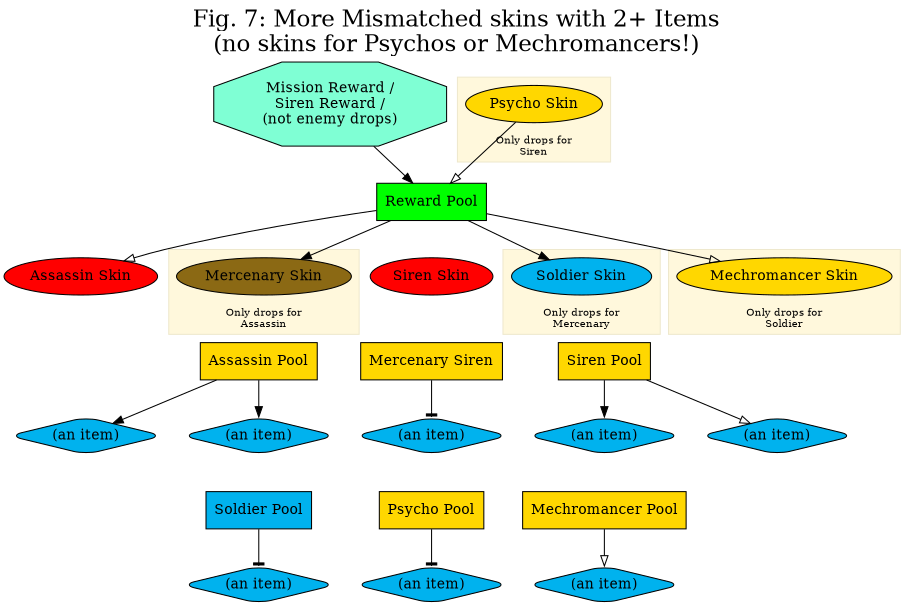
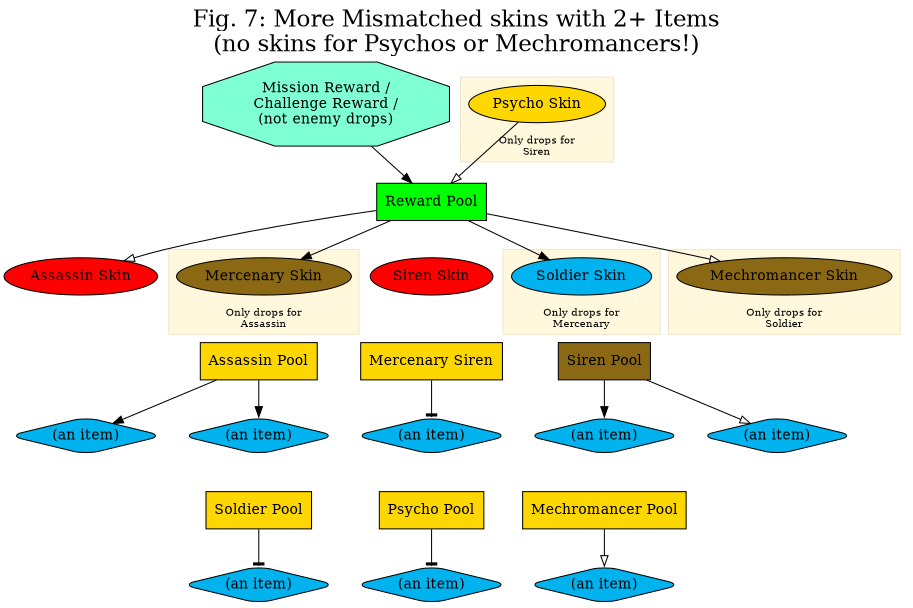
(330, 104) -> (326, 104)
(784, 276) -> (784, 276)
(604, 361) -> (604, 361)
(259, 510) -> (259, 510)
